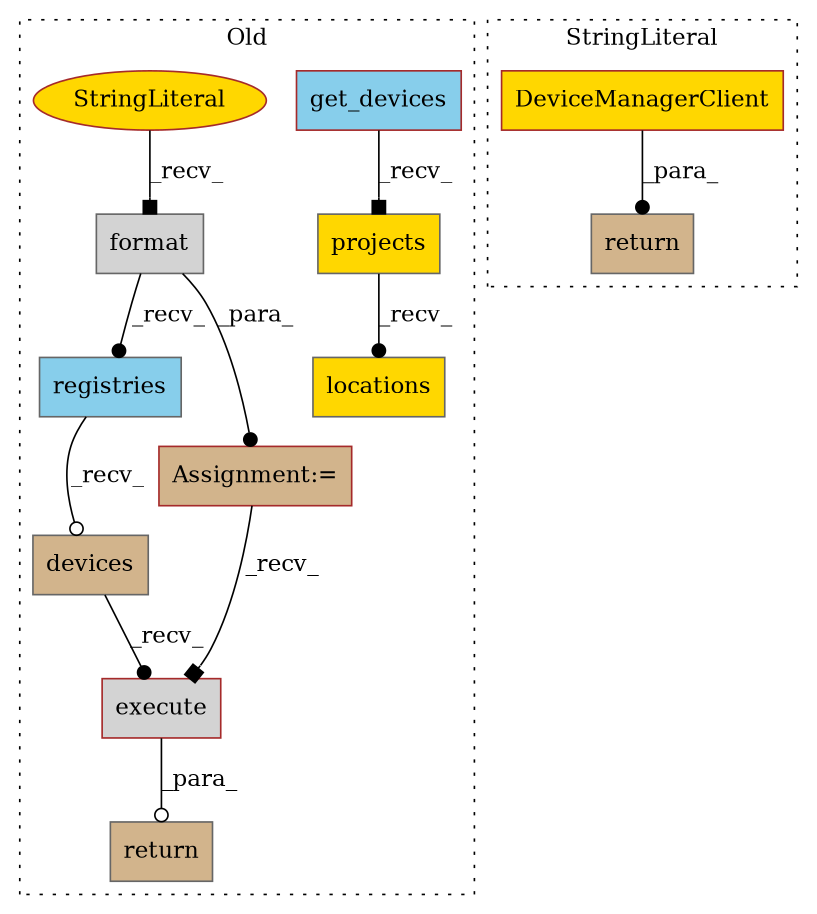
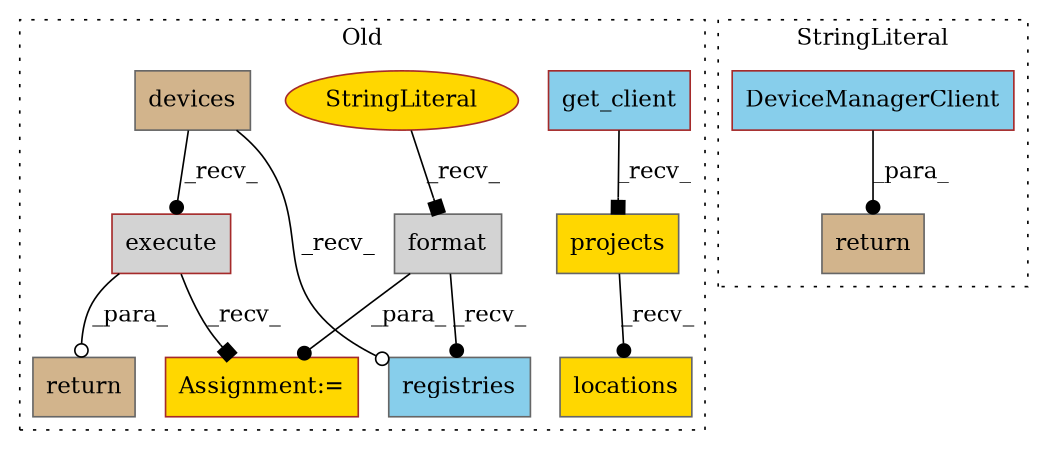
(379, 100) -> (619, 100)
(642, 100) -> (873, 100)
(67, 468) -> (294, 252)
(255, 476) -> (262, 387)
(234, 588) -> (198, 311)
